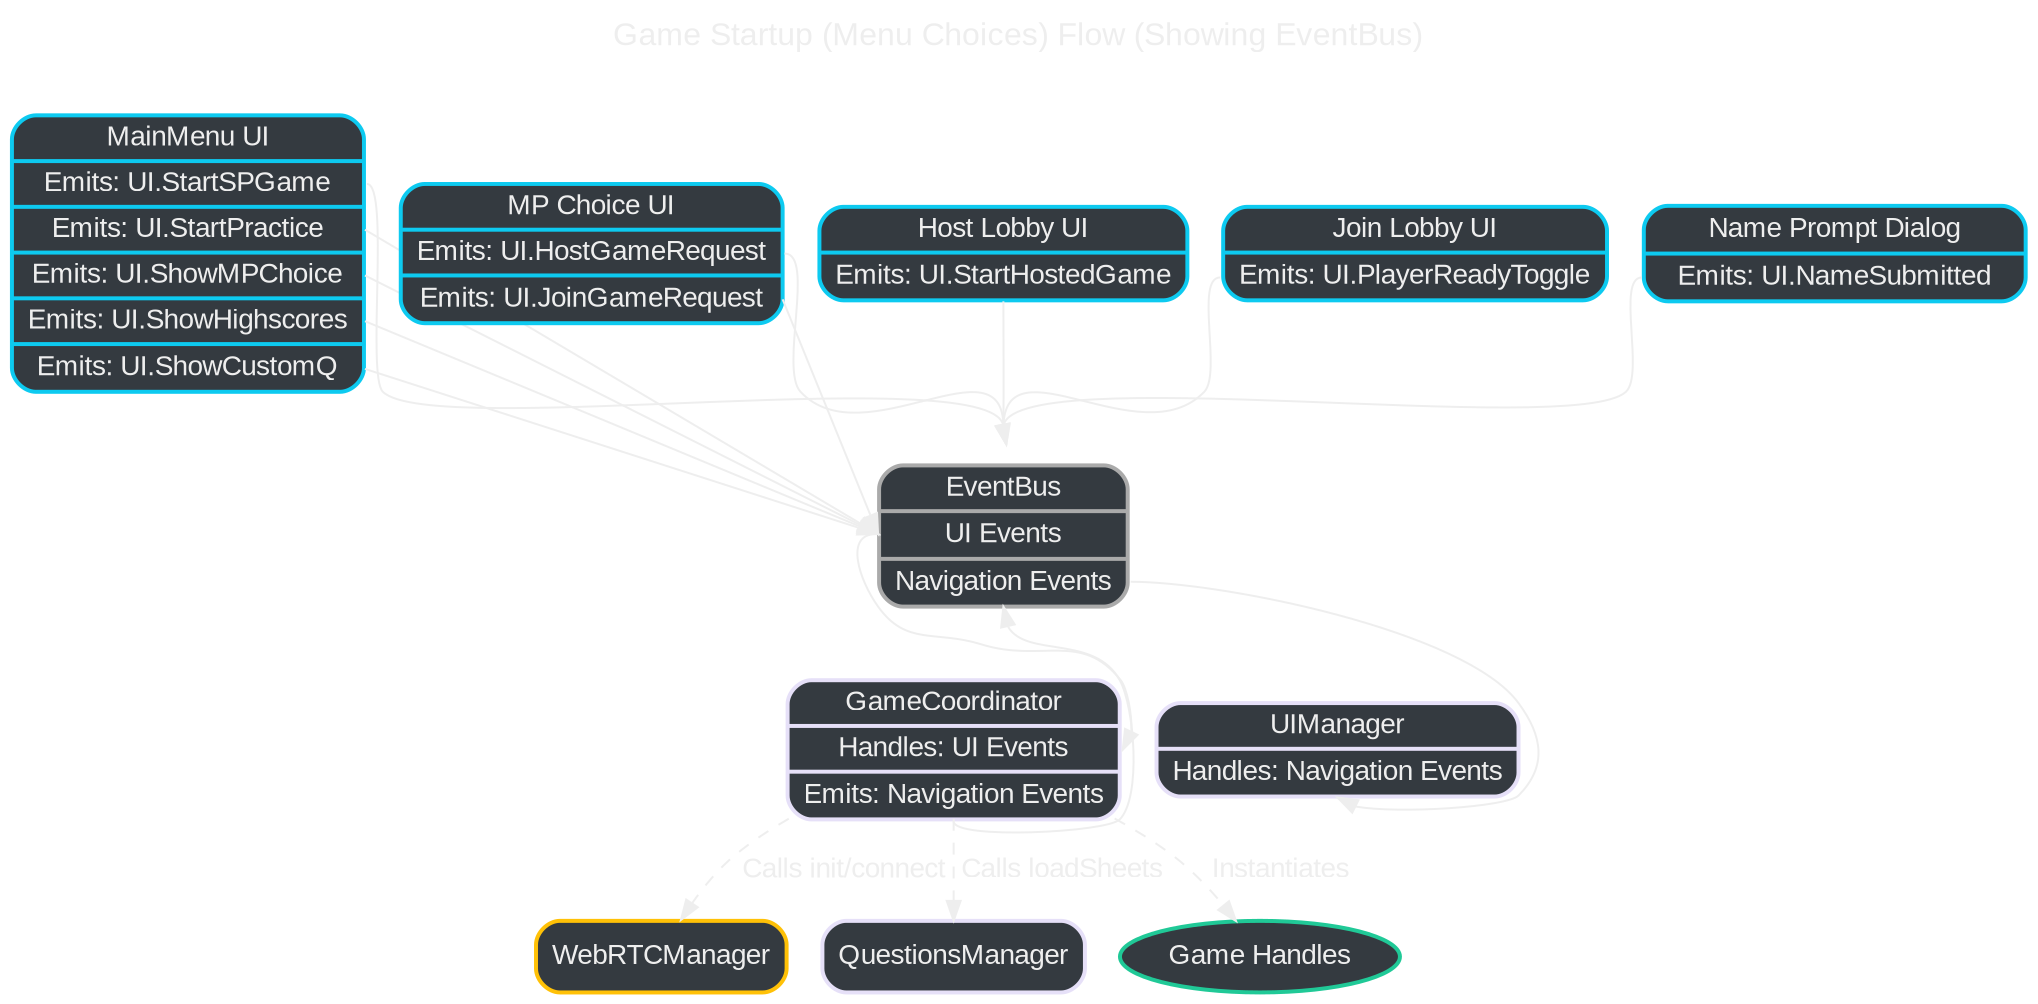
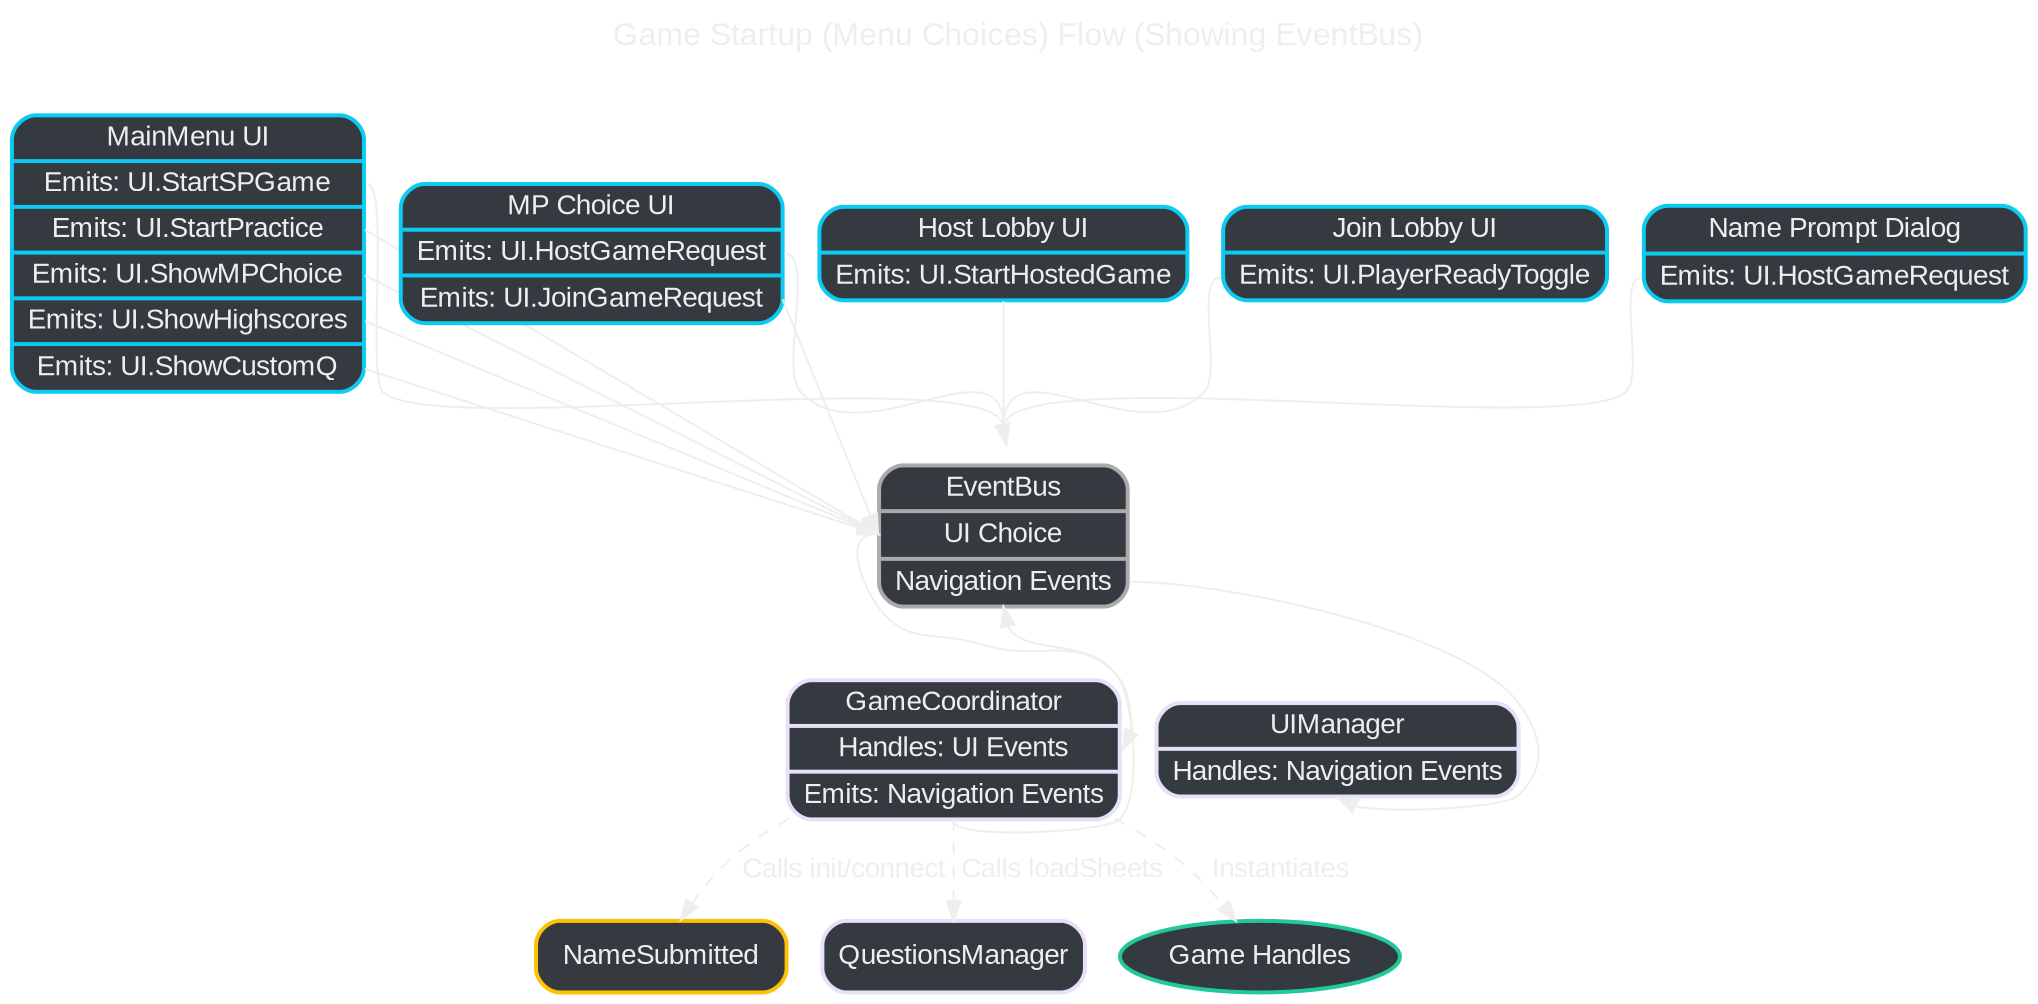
(1835, 276) -> (1835, 276)
(1003, 534) -> (1003, 534)
(661, 957) -> (661, 957)
